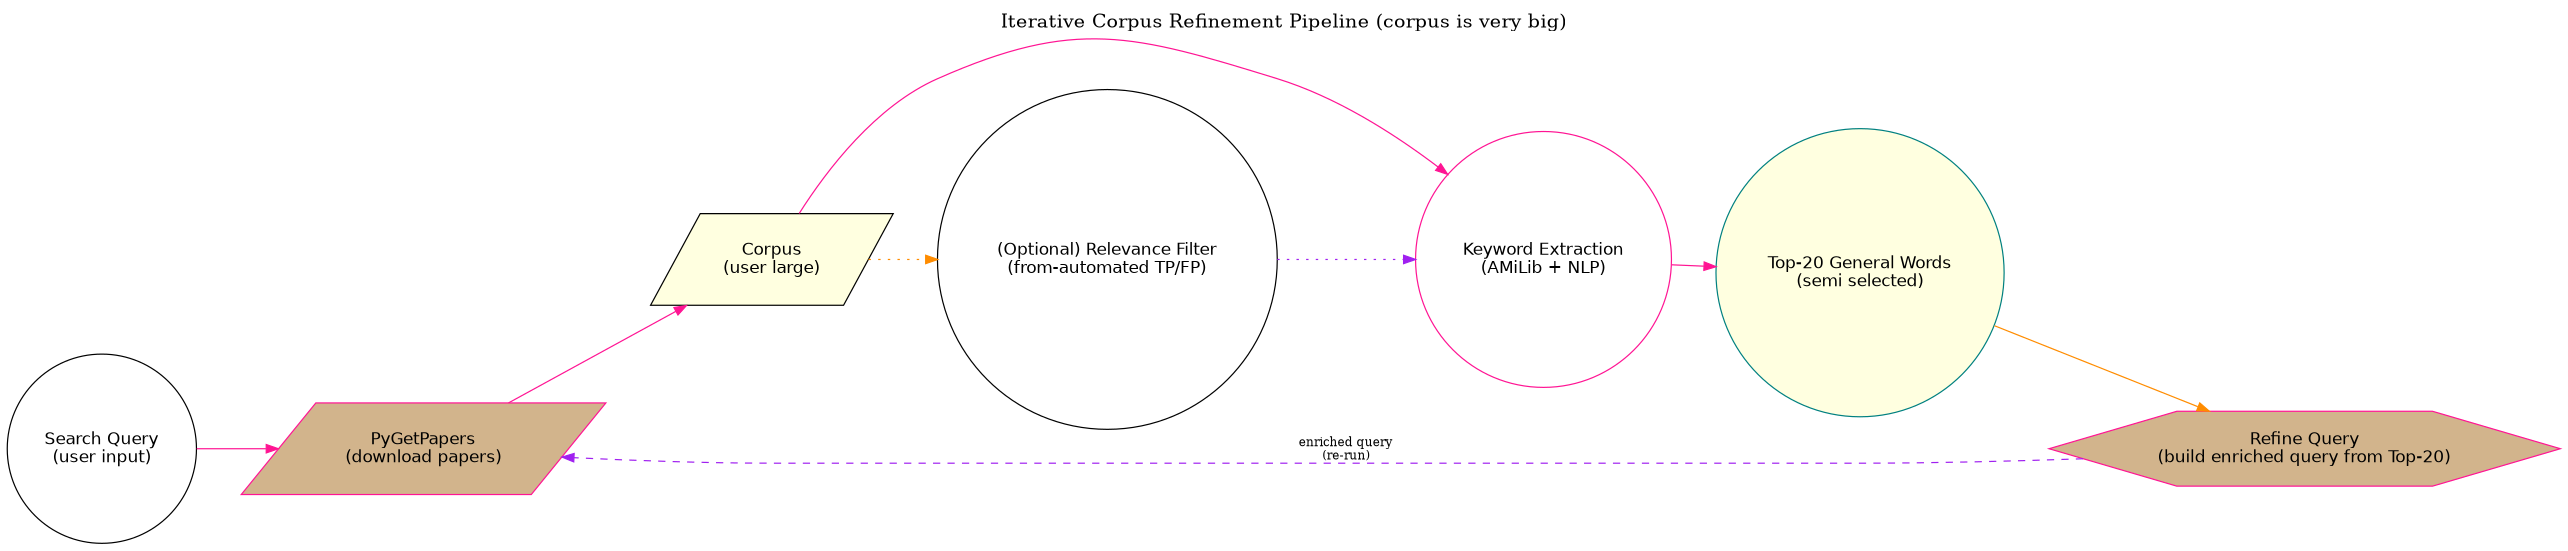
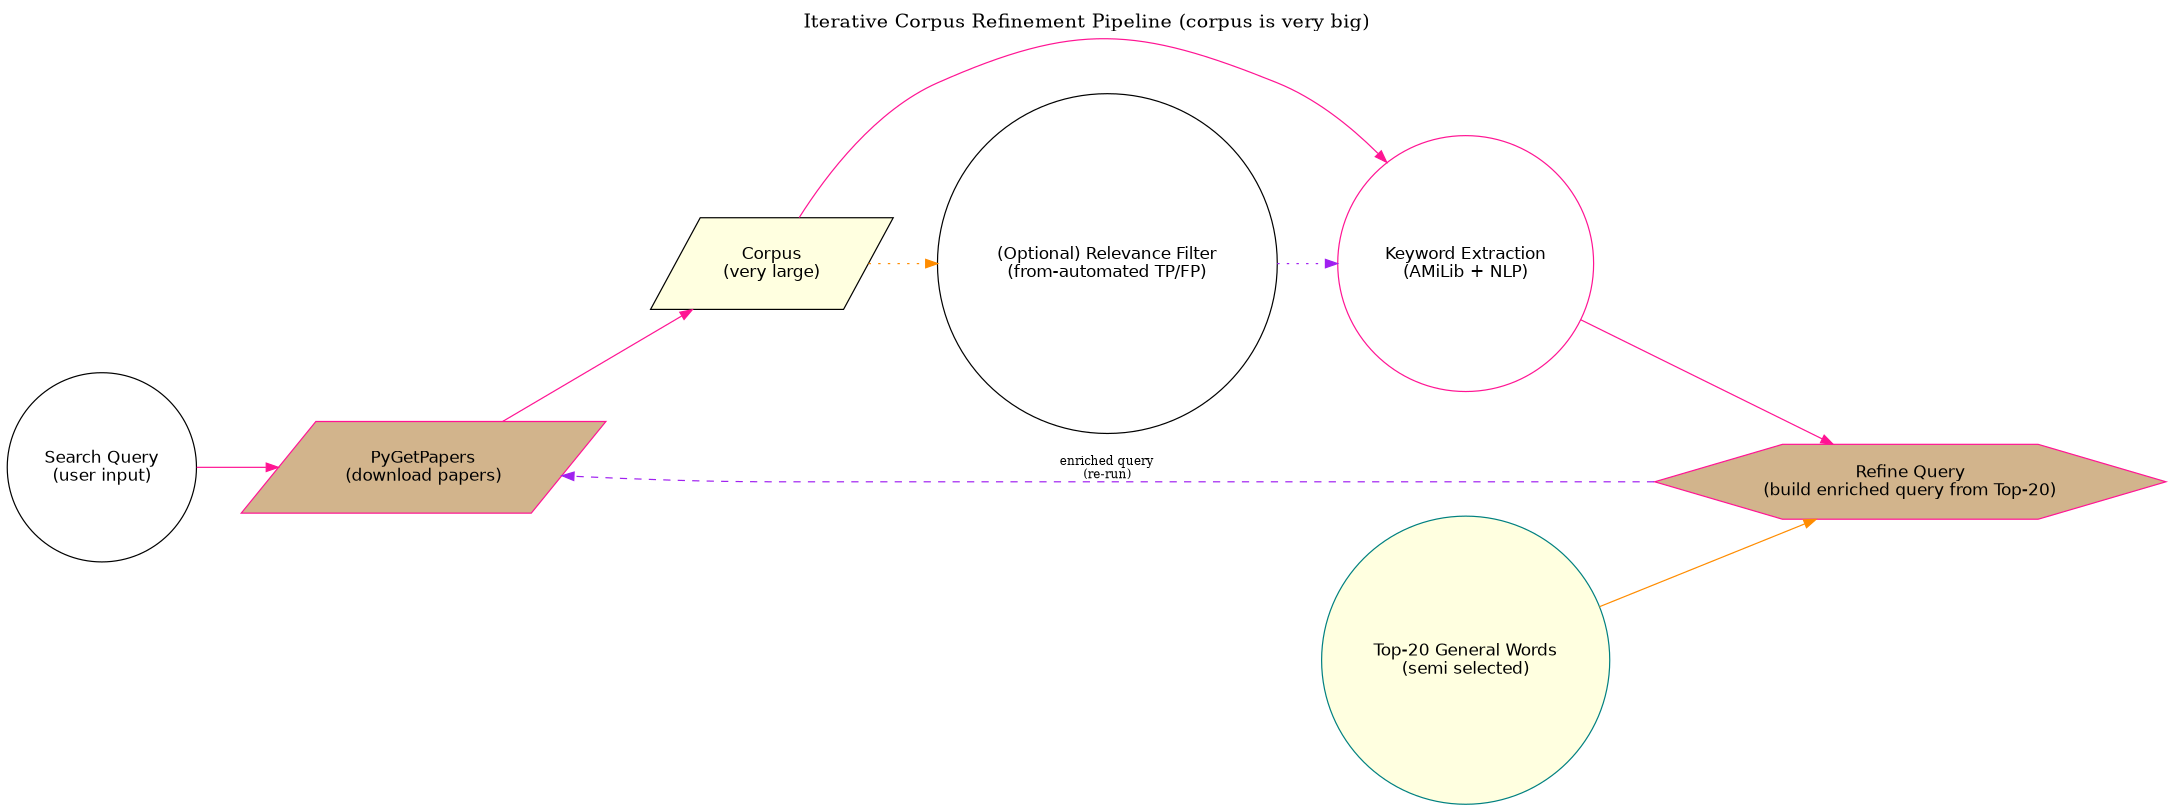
(772, 259) -> (772, 264)
(1688, 265) -> (1702, 379)
